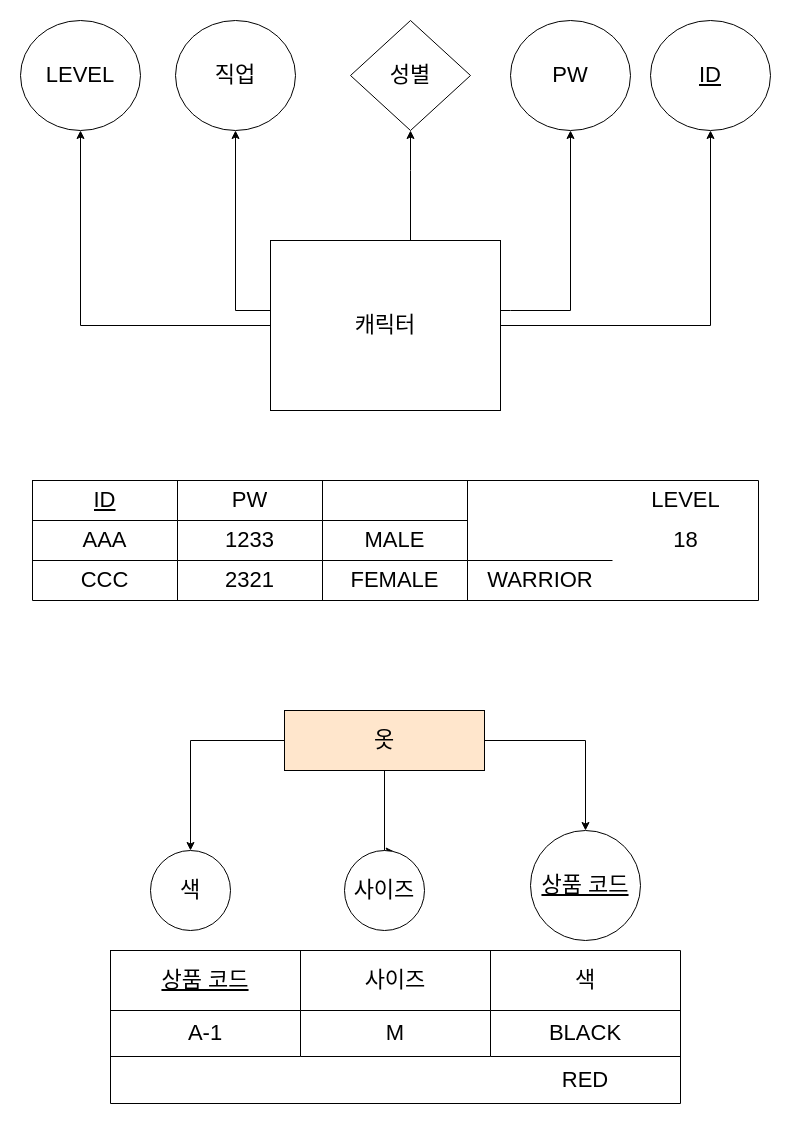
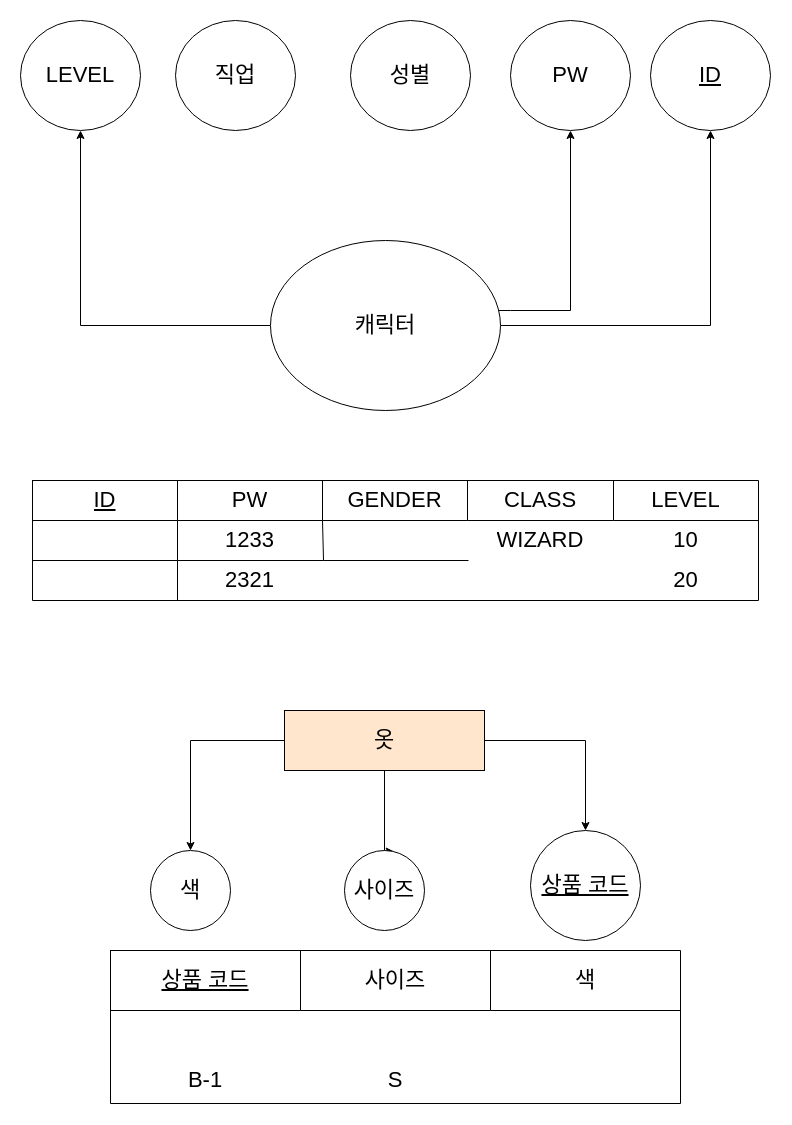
(411, 76) -> (411, 76)
(411, 190) -> none
(236, 241) -> none
(386, 326) -> (386, 326)
none -> (395, 501)
none -> (541, 501)
(105, 541) -> none
(395, 541) -> none
none -> (541, 541)
(686, 541) -> (686, 541)
(105, 581) -> none
(395, 581) -> none
(541, 581) -> none
none -> (686, 581)
(206, 1034) -> none
(396, 1034) -> none
(586, 1034) -> none
none -> (206, 1080)
none -> (396, 1080)
(586, 1080) -> none
